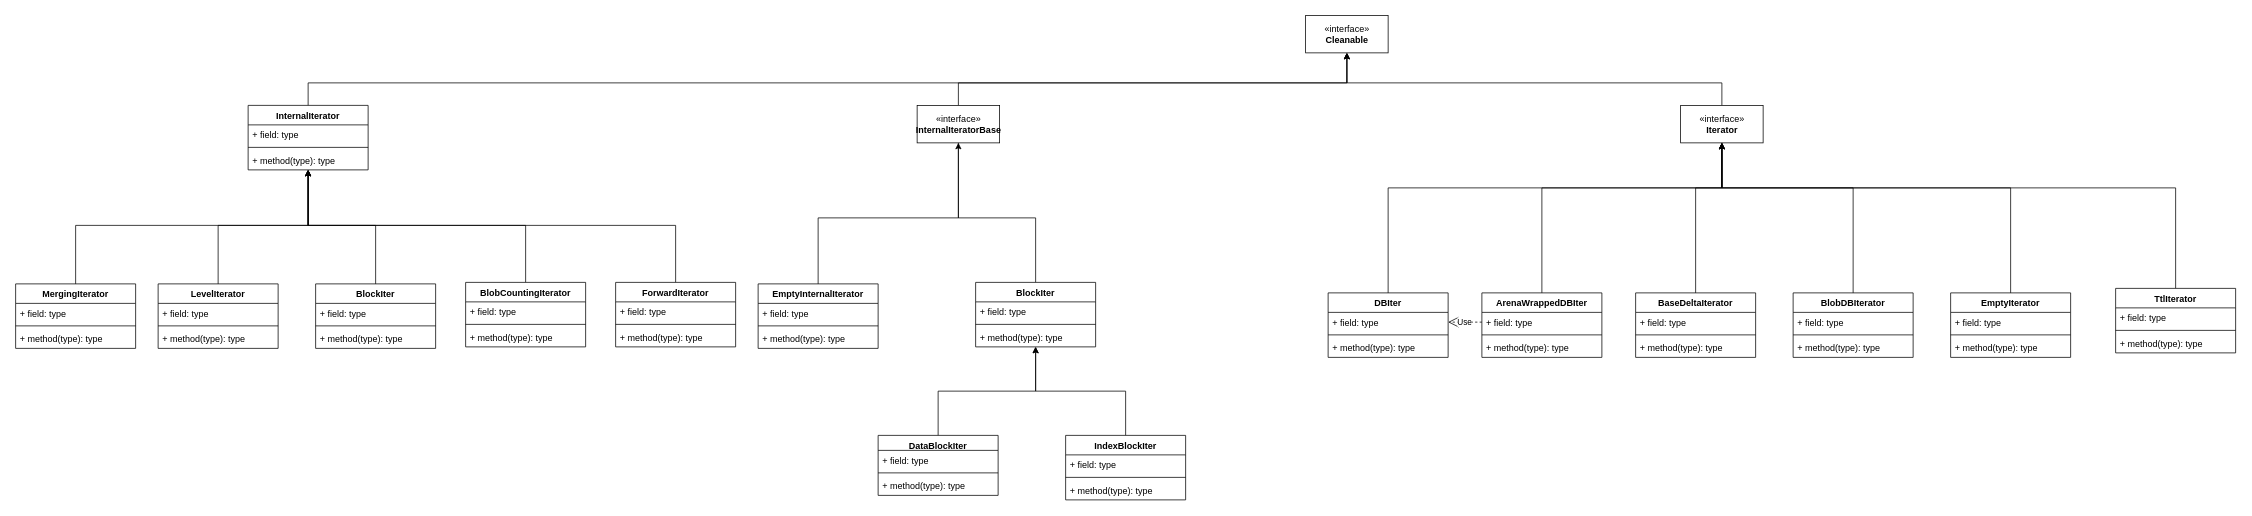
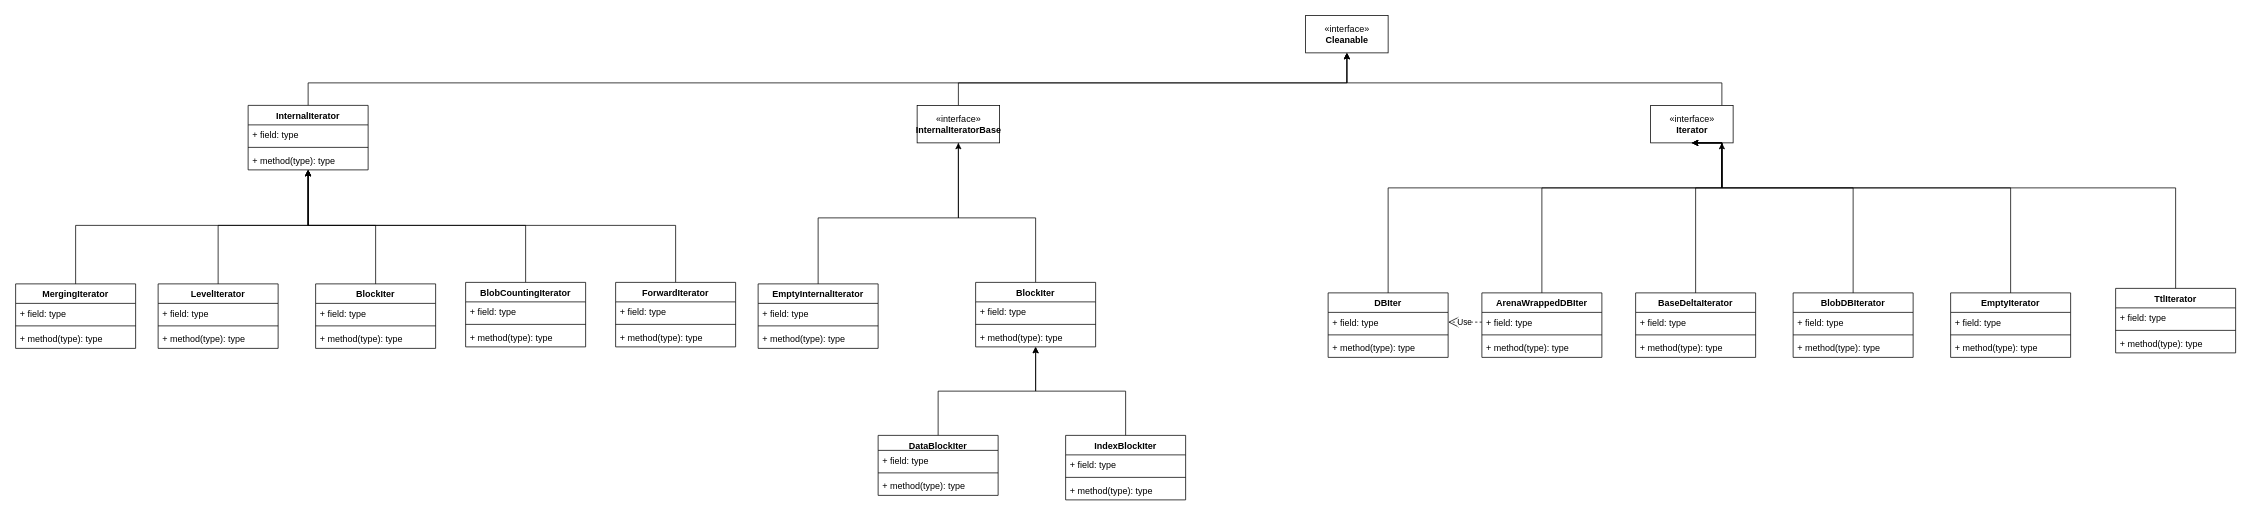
(1722, 124) -> (1692, 124)
